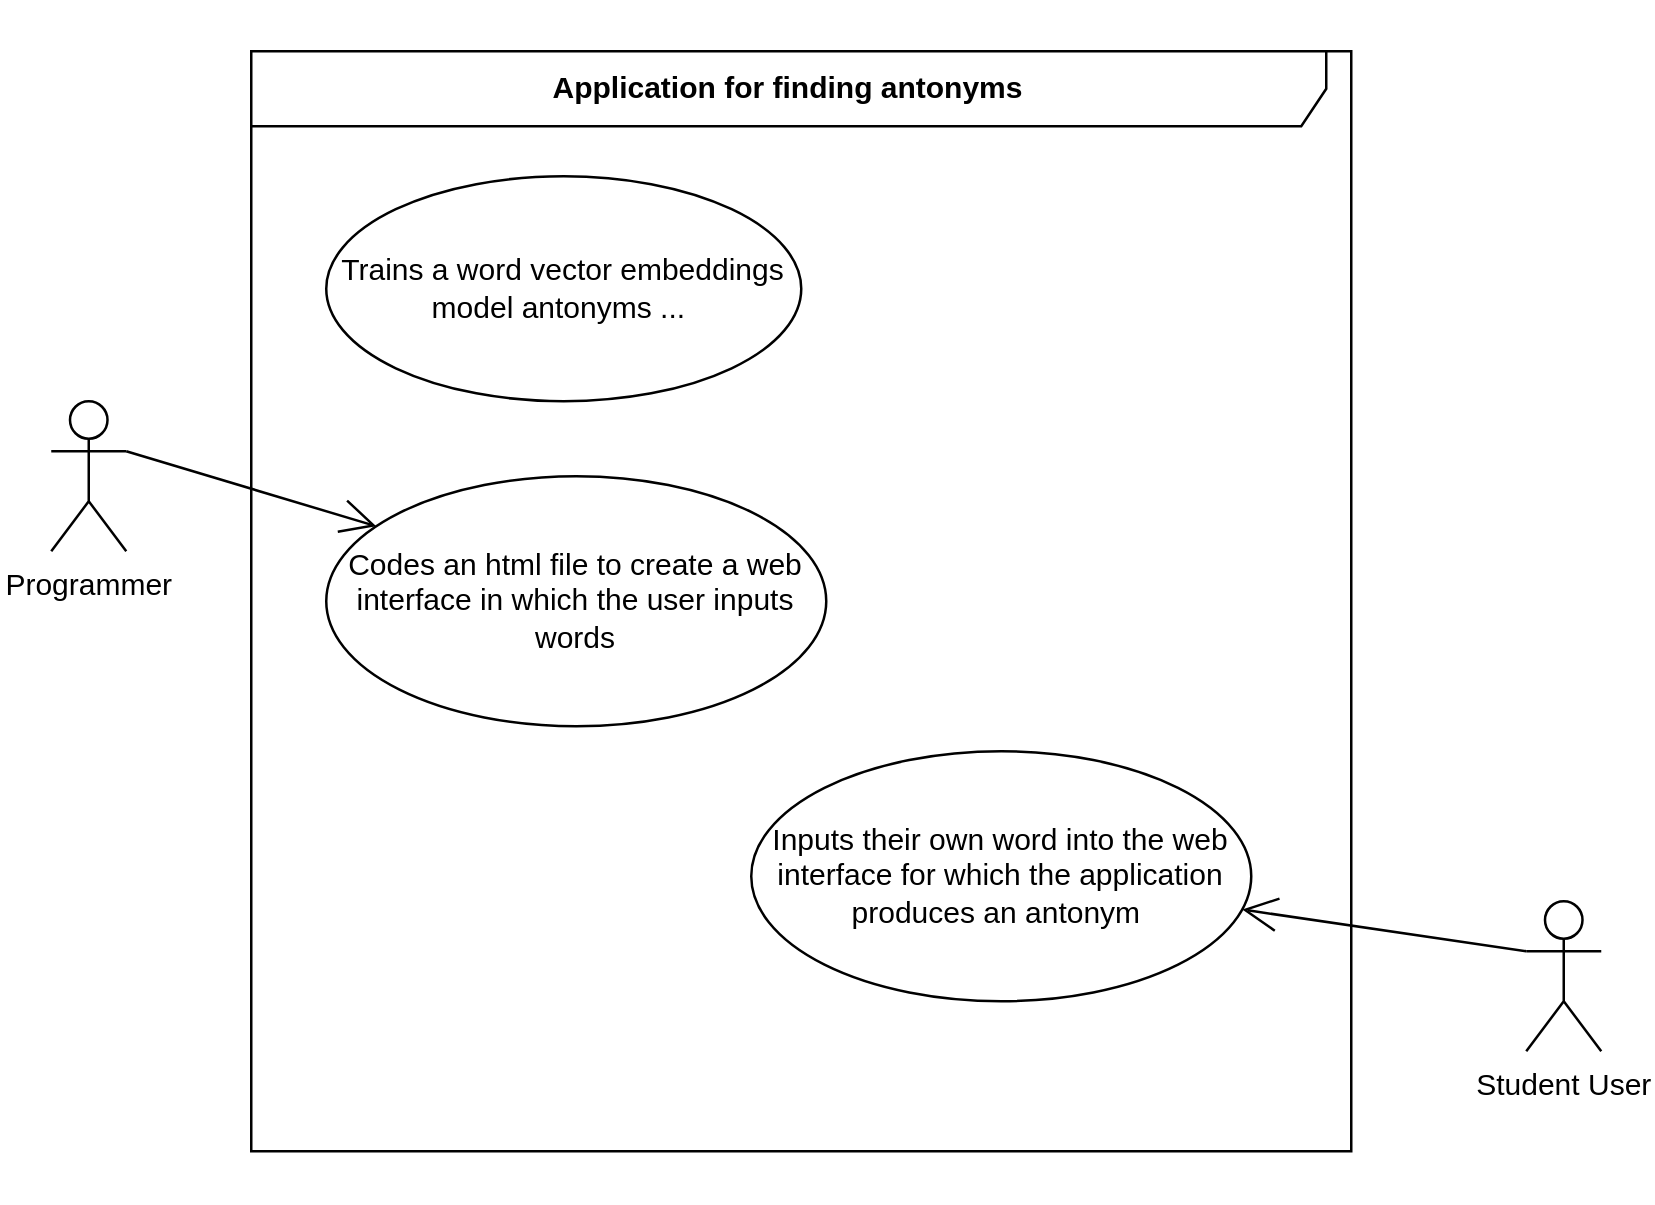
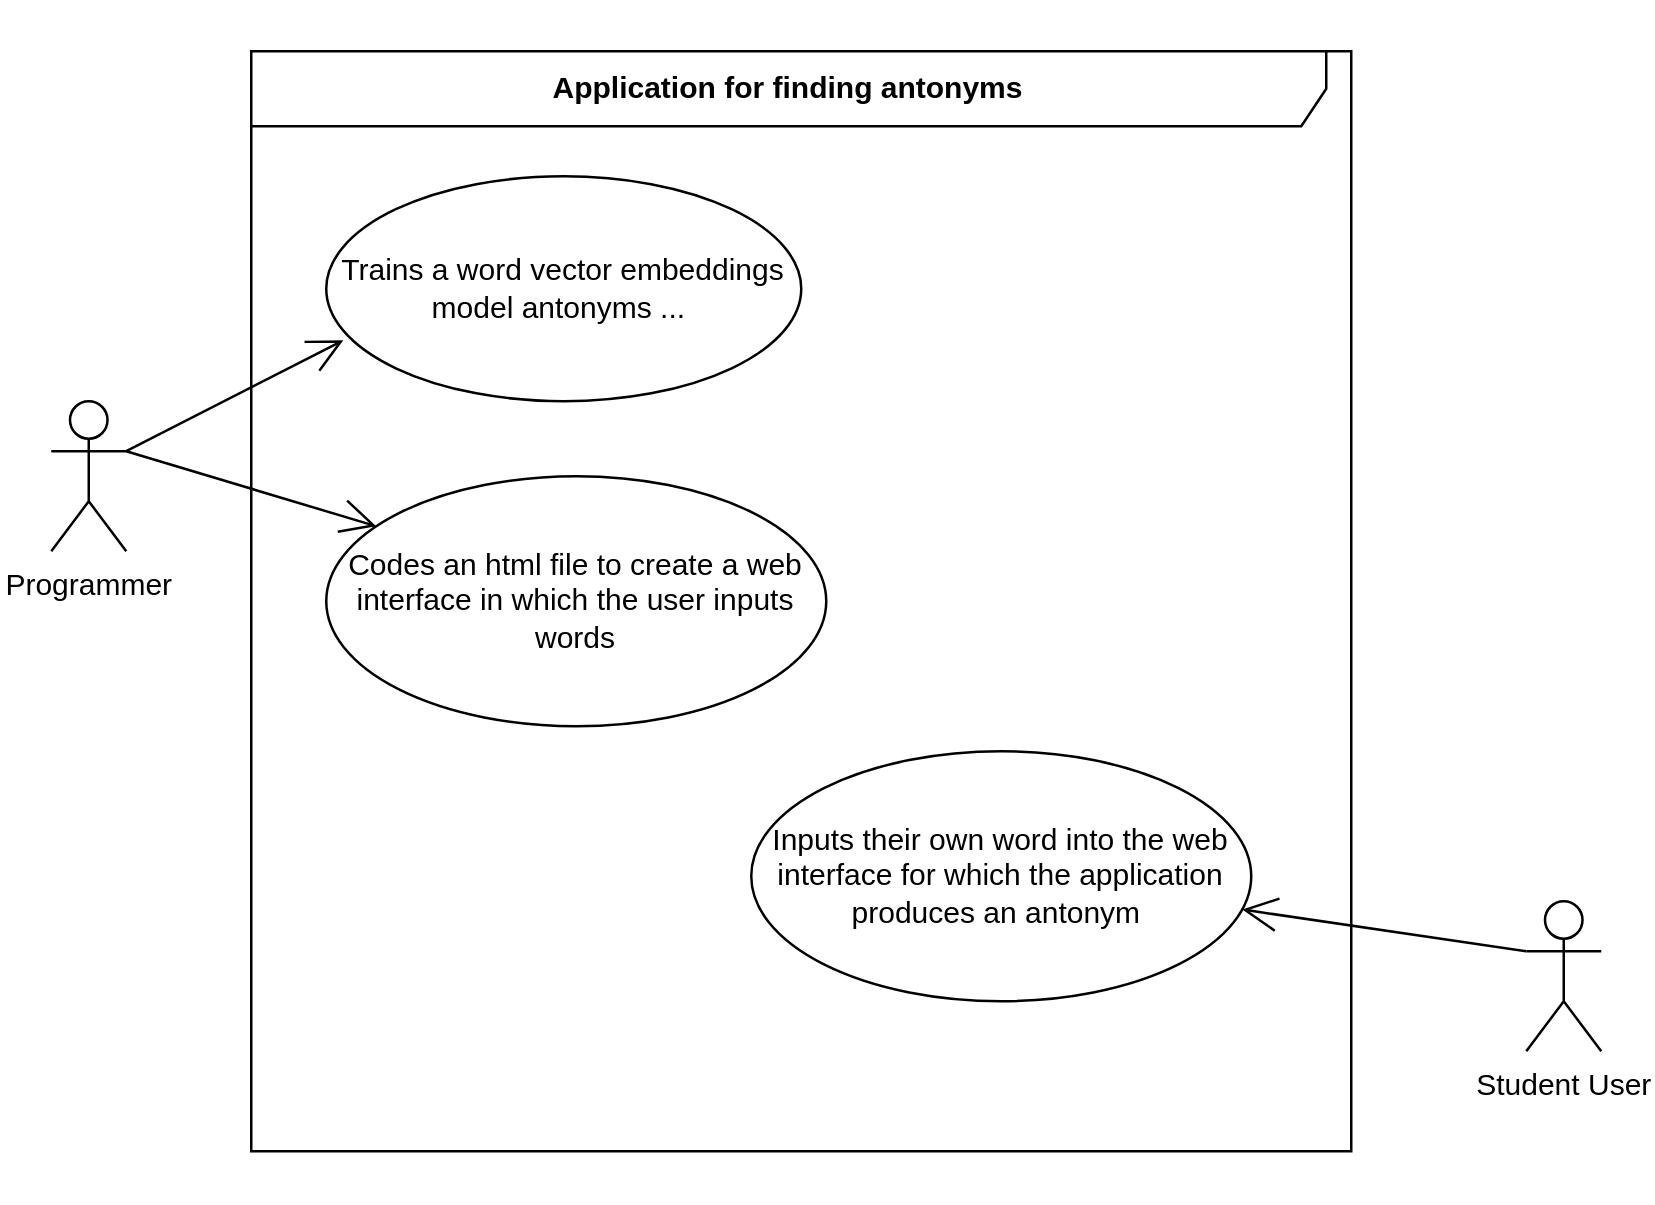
none -> (188, 420)
